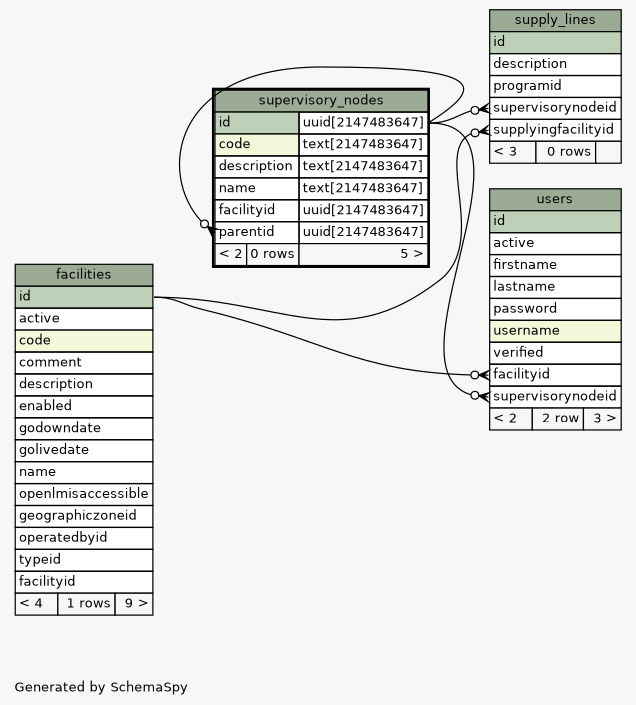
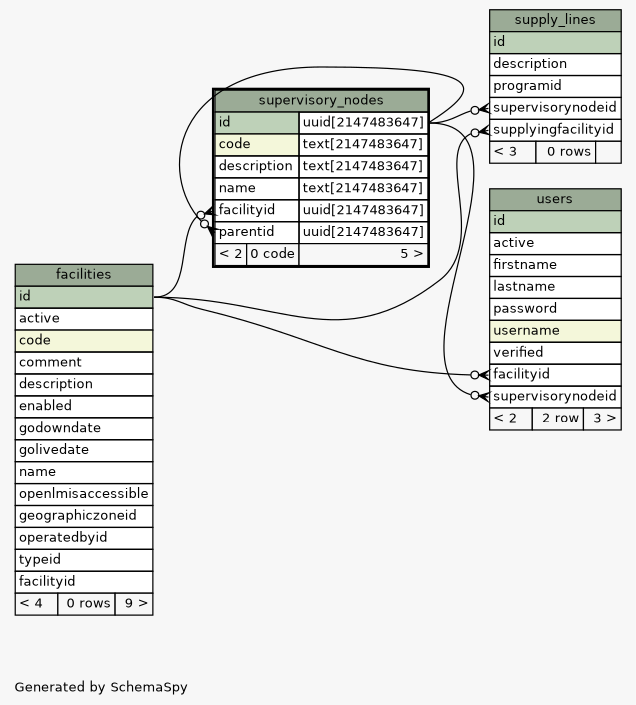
(273, 254) -> (273, 254)
none -> (183, 263)
(89, 604) -> (89, 604)
